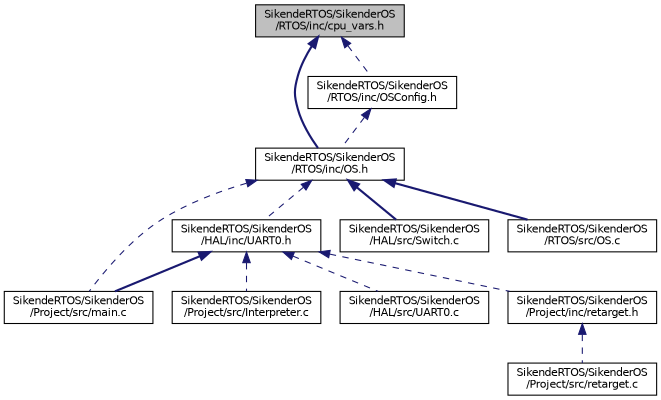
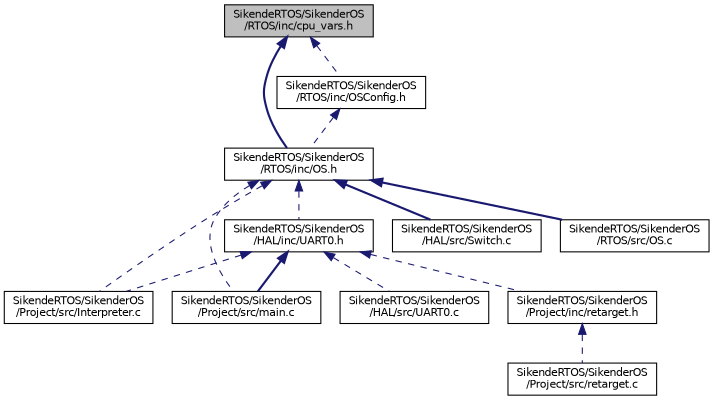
none -> (179, 236)
